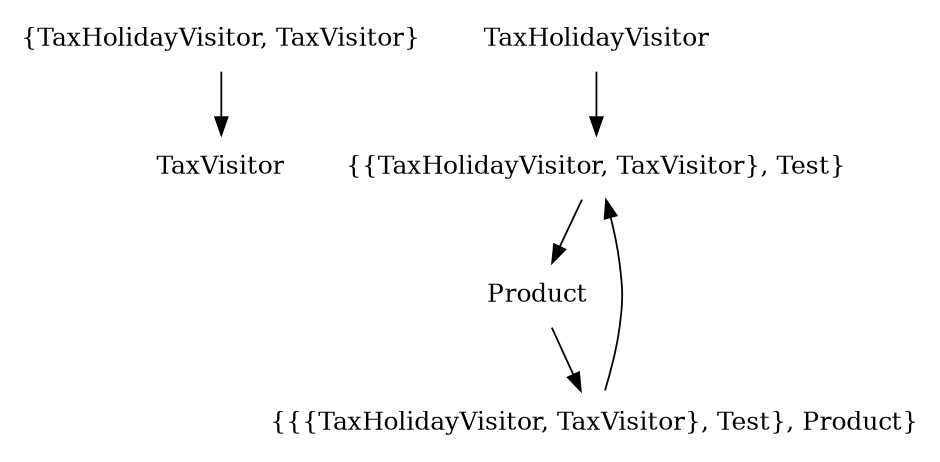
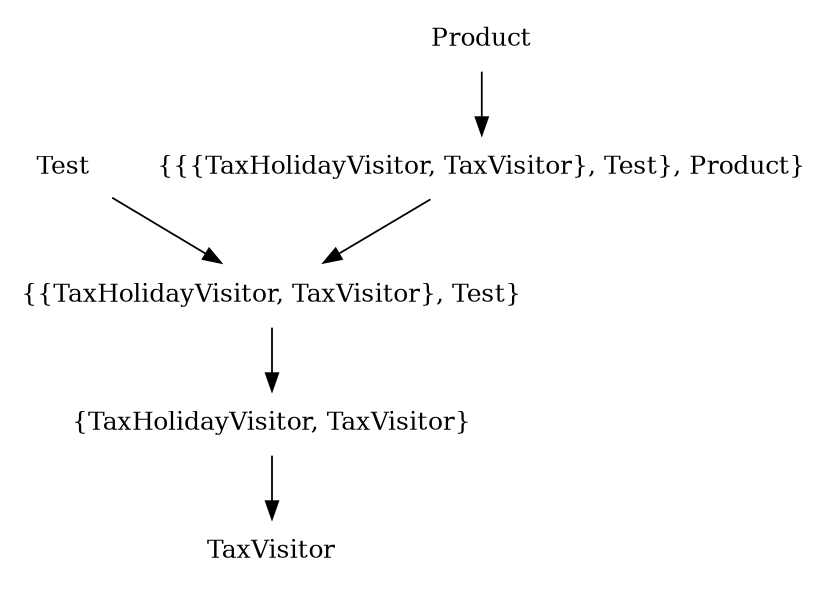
(596, 39) -> (64, 167)
(571, 223) -> (272, 350)
